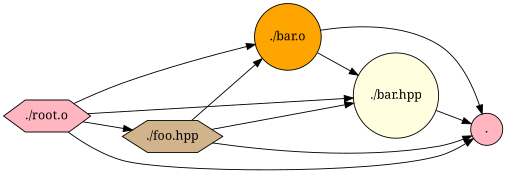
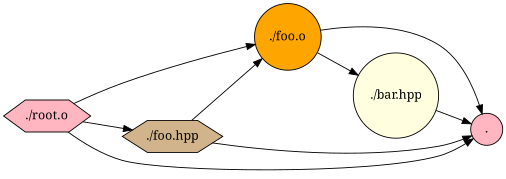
(288, 37) -> (288, 37)
(222, 106) -> none
(278, 117) -> none
